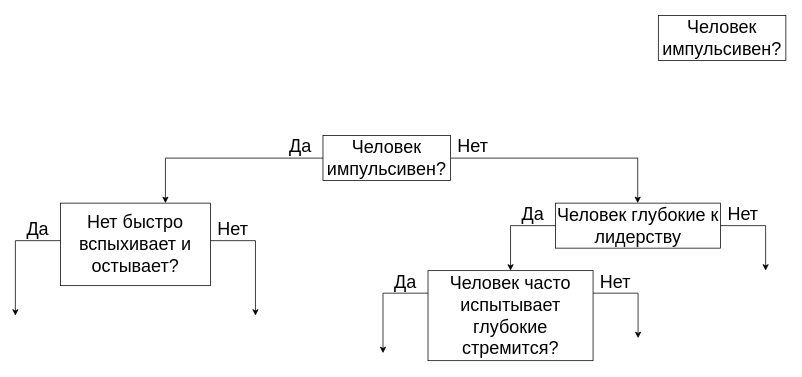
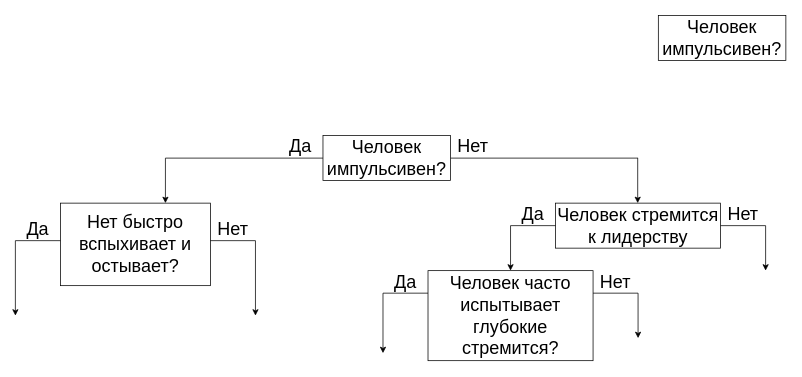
(638, 225) -> (638, 225)
